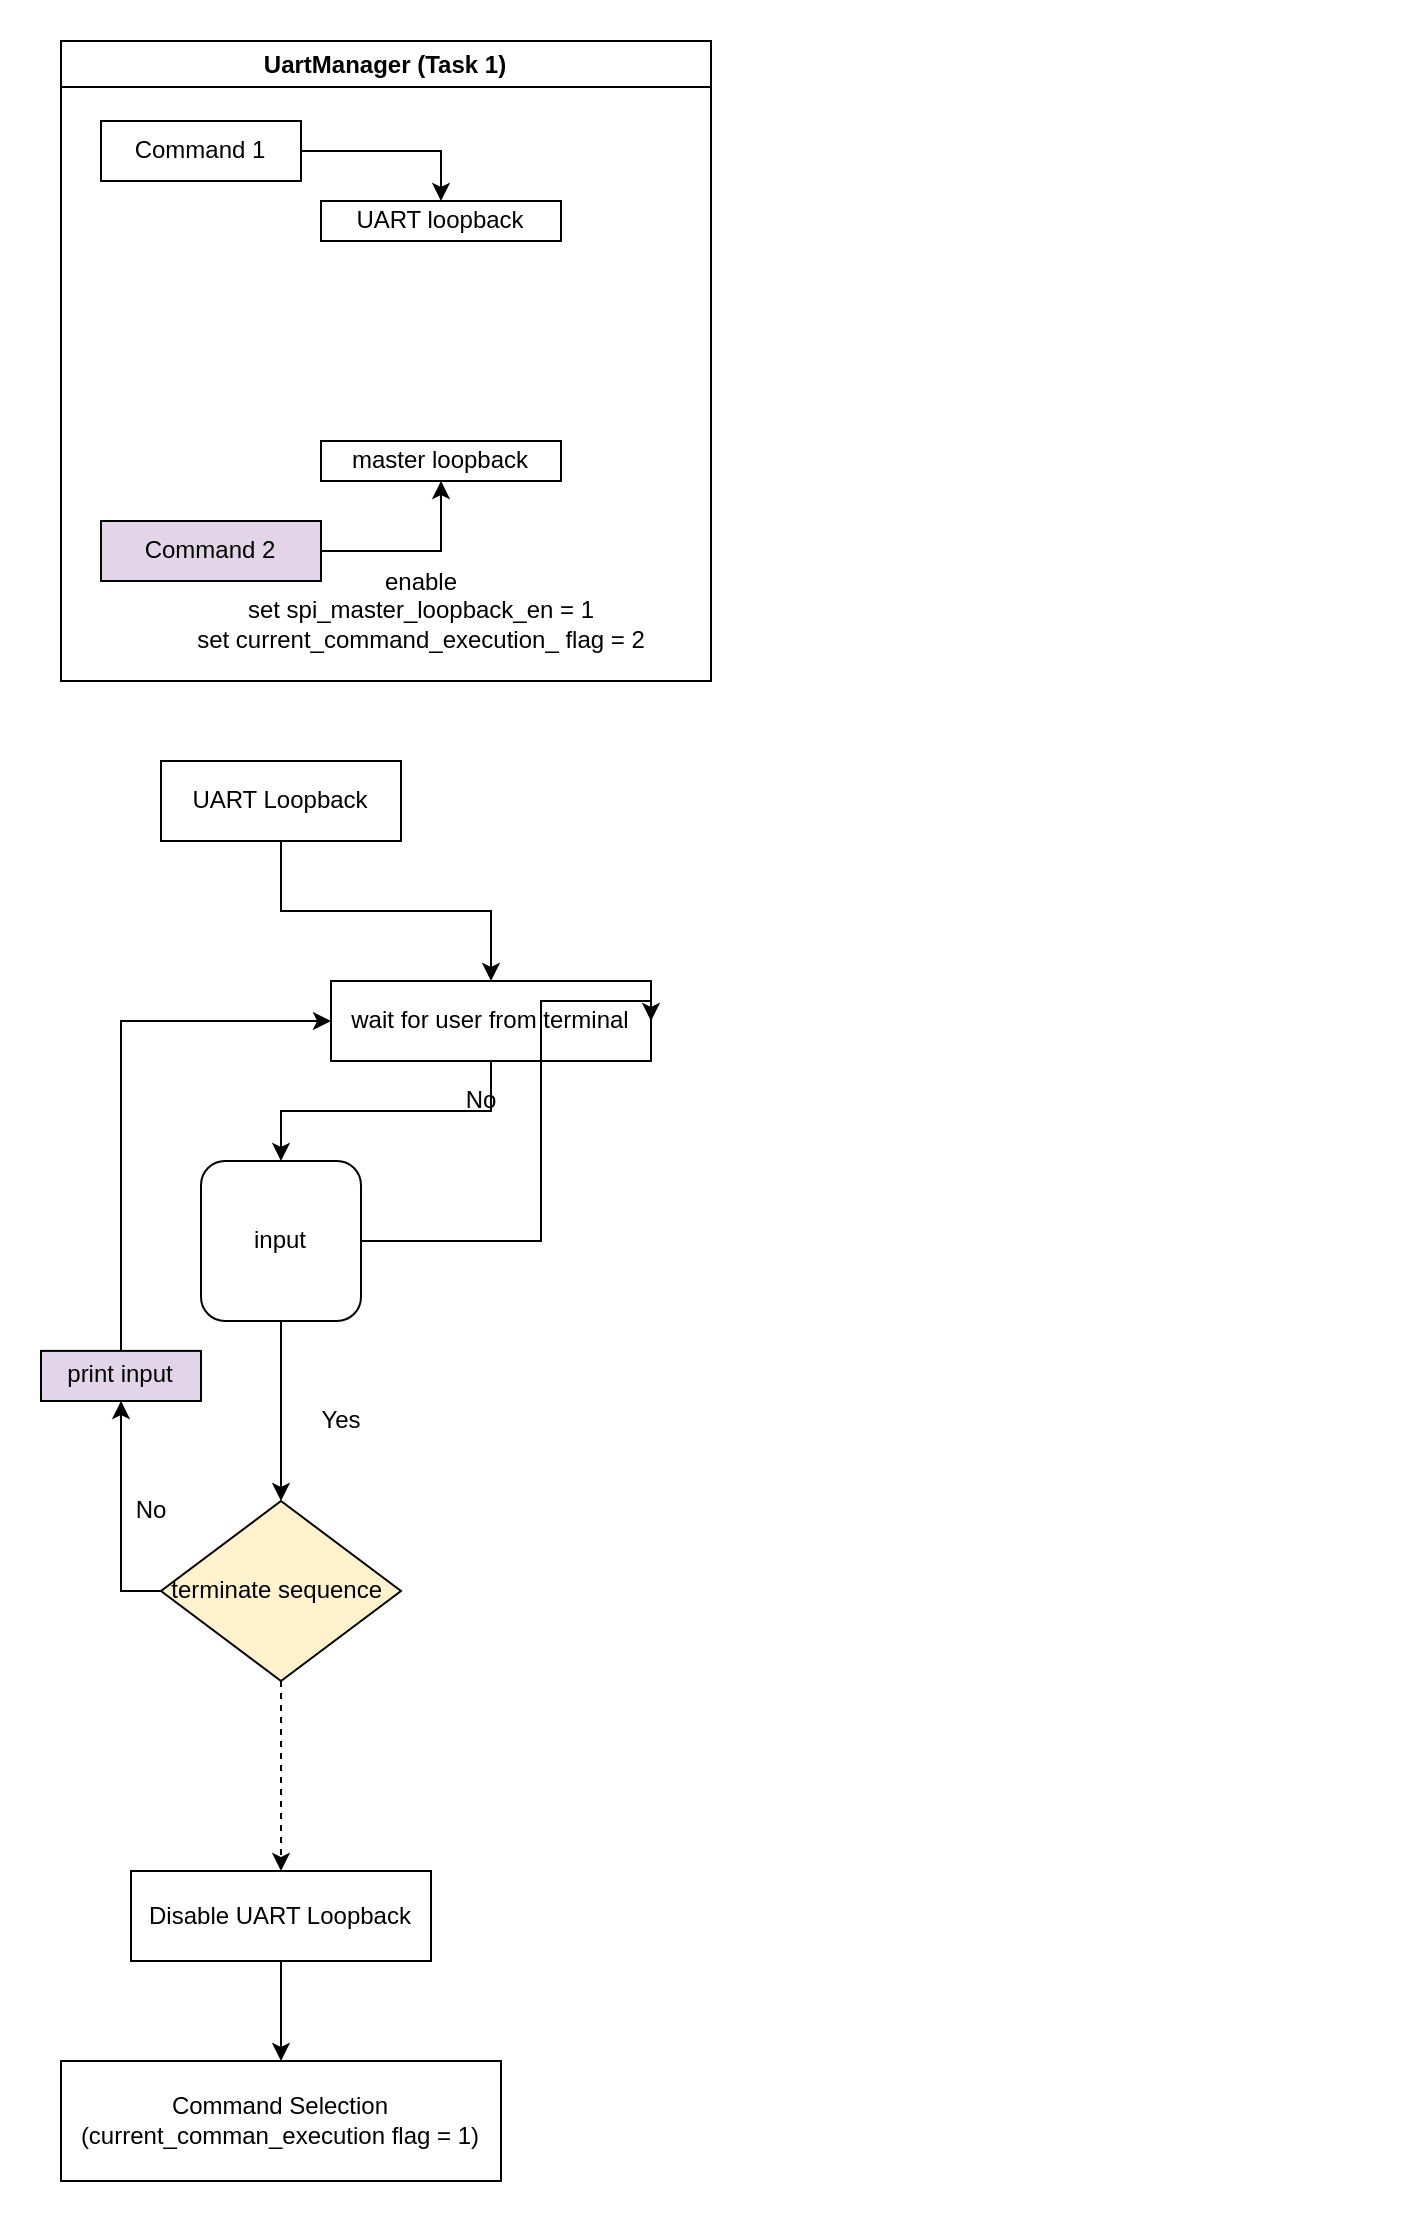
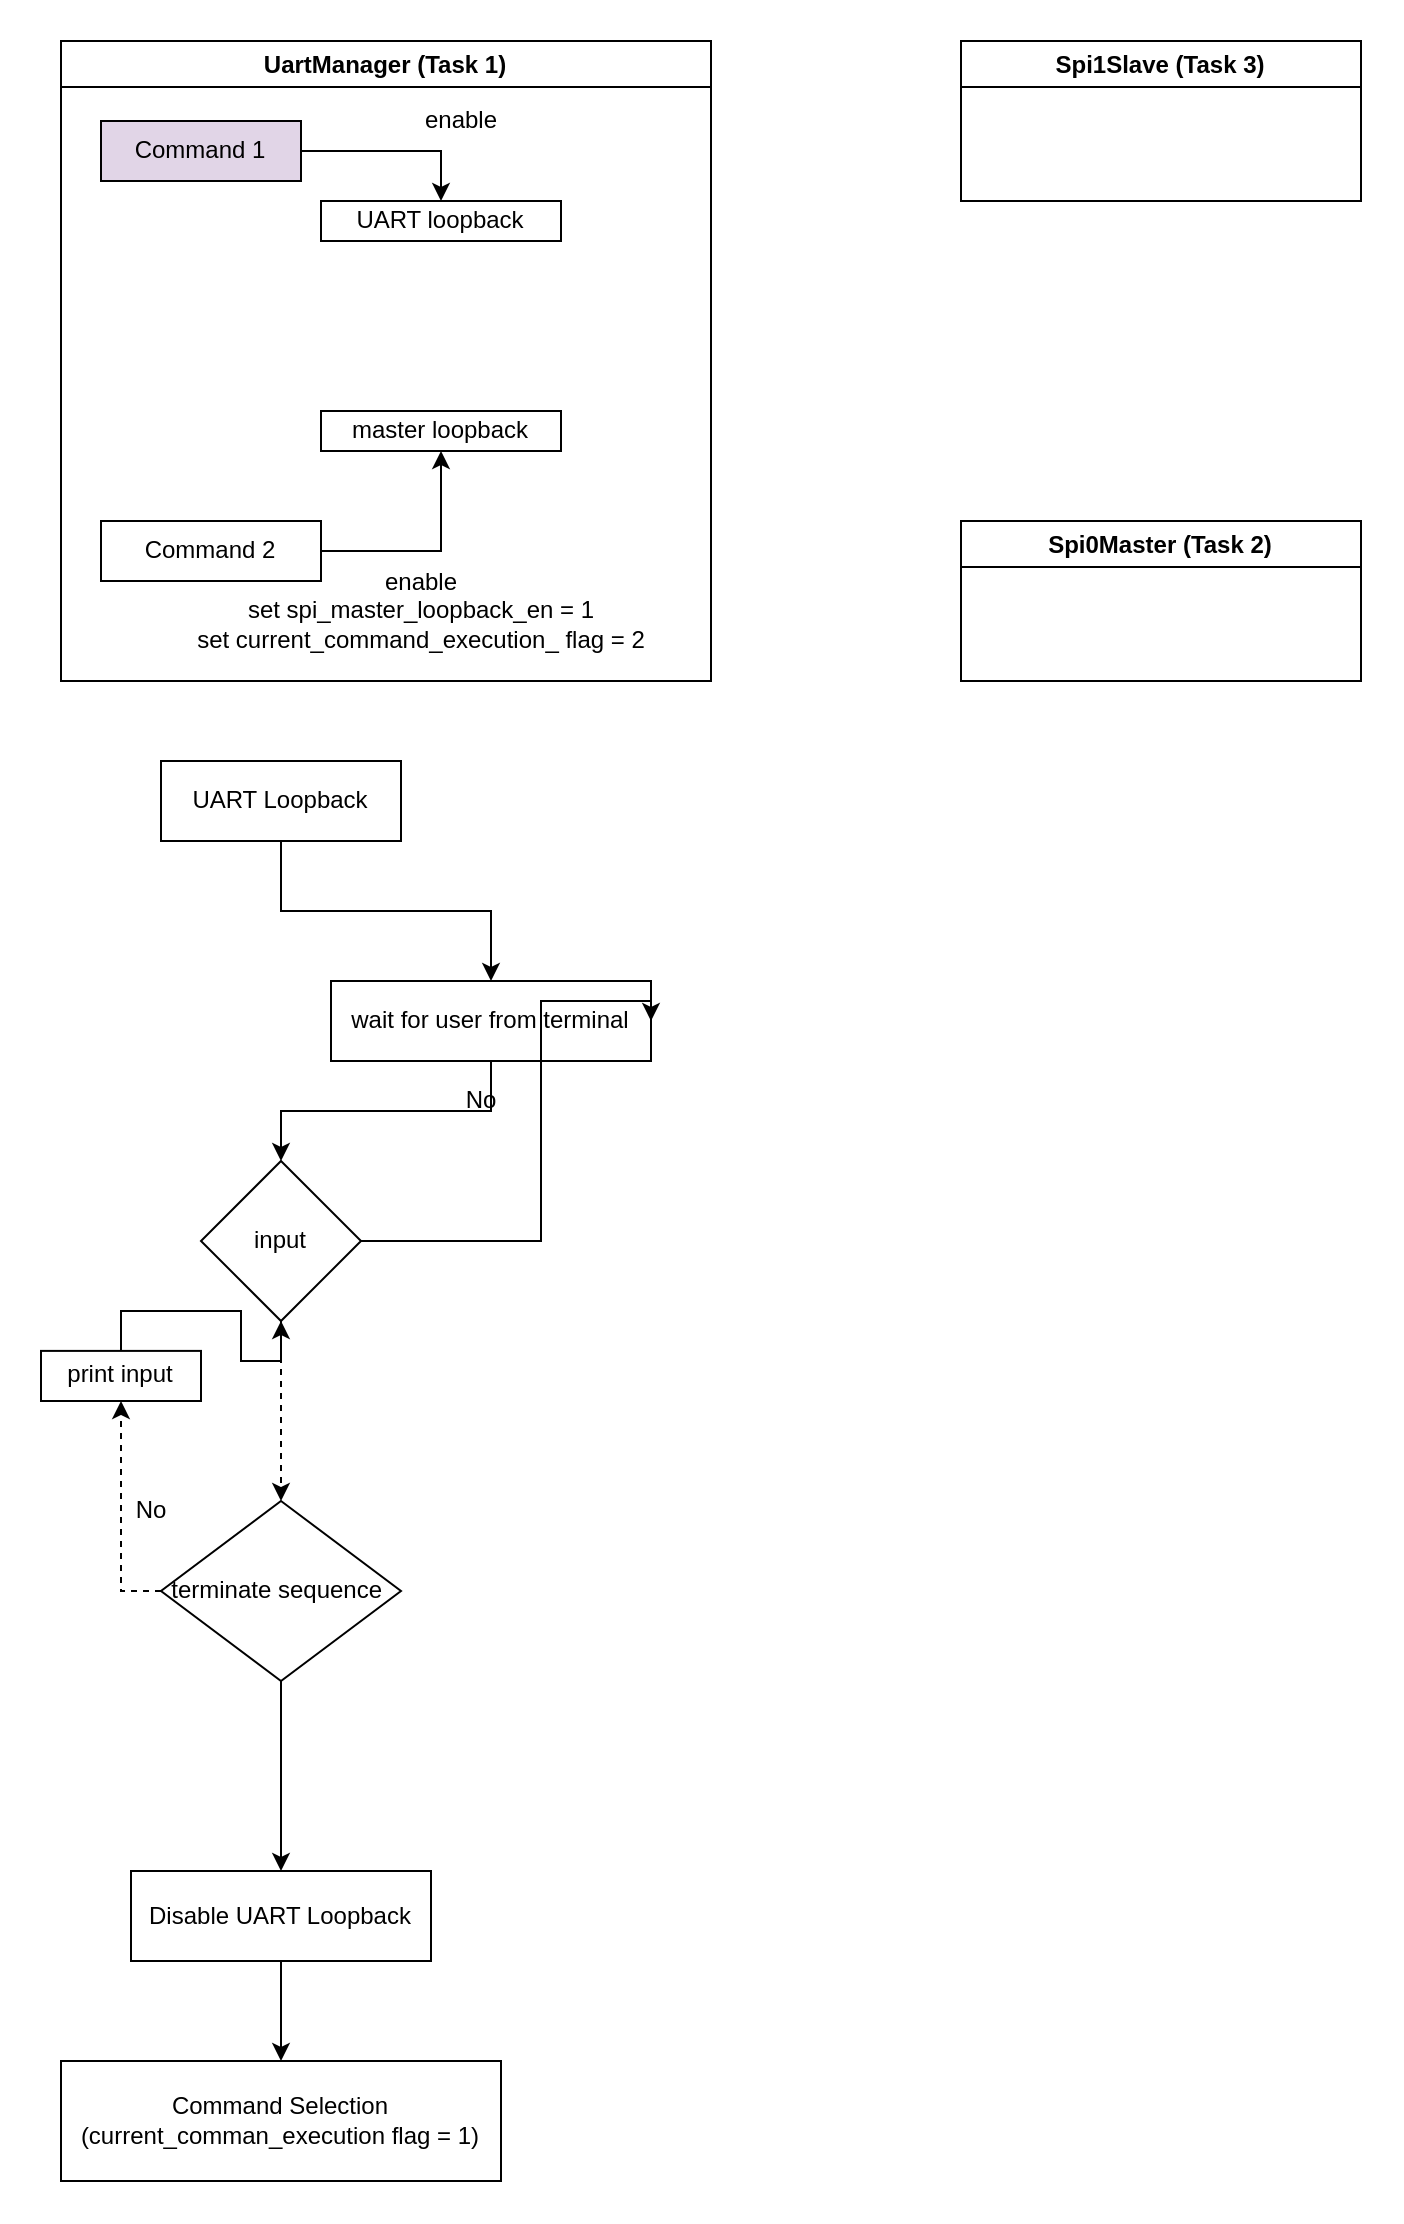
none -> (461, 121)
none -> (1161, 121)
(201, 151) -> (201, 151)
(441, 461) -> (441, 431)
(211, 551) -> (211, 551)
none -> (1161, 601)
(121, 1068) -> (223, 1311)
(281, 1241) -> (281, 1241)
(121, 1376) -> (121, 1376)
(341, 1421) -> none
(281, 1426) -> (281, 1426)
(121, 1521) -> (121, 1521)
(281, 1591) -> (281, 1591)
(281, 1771) -> (281, 1771)
